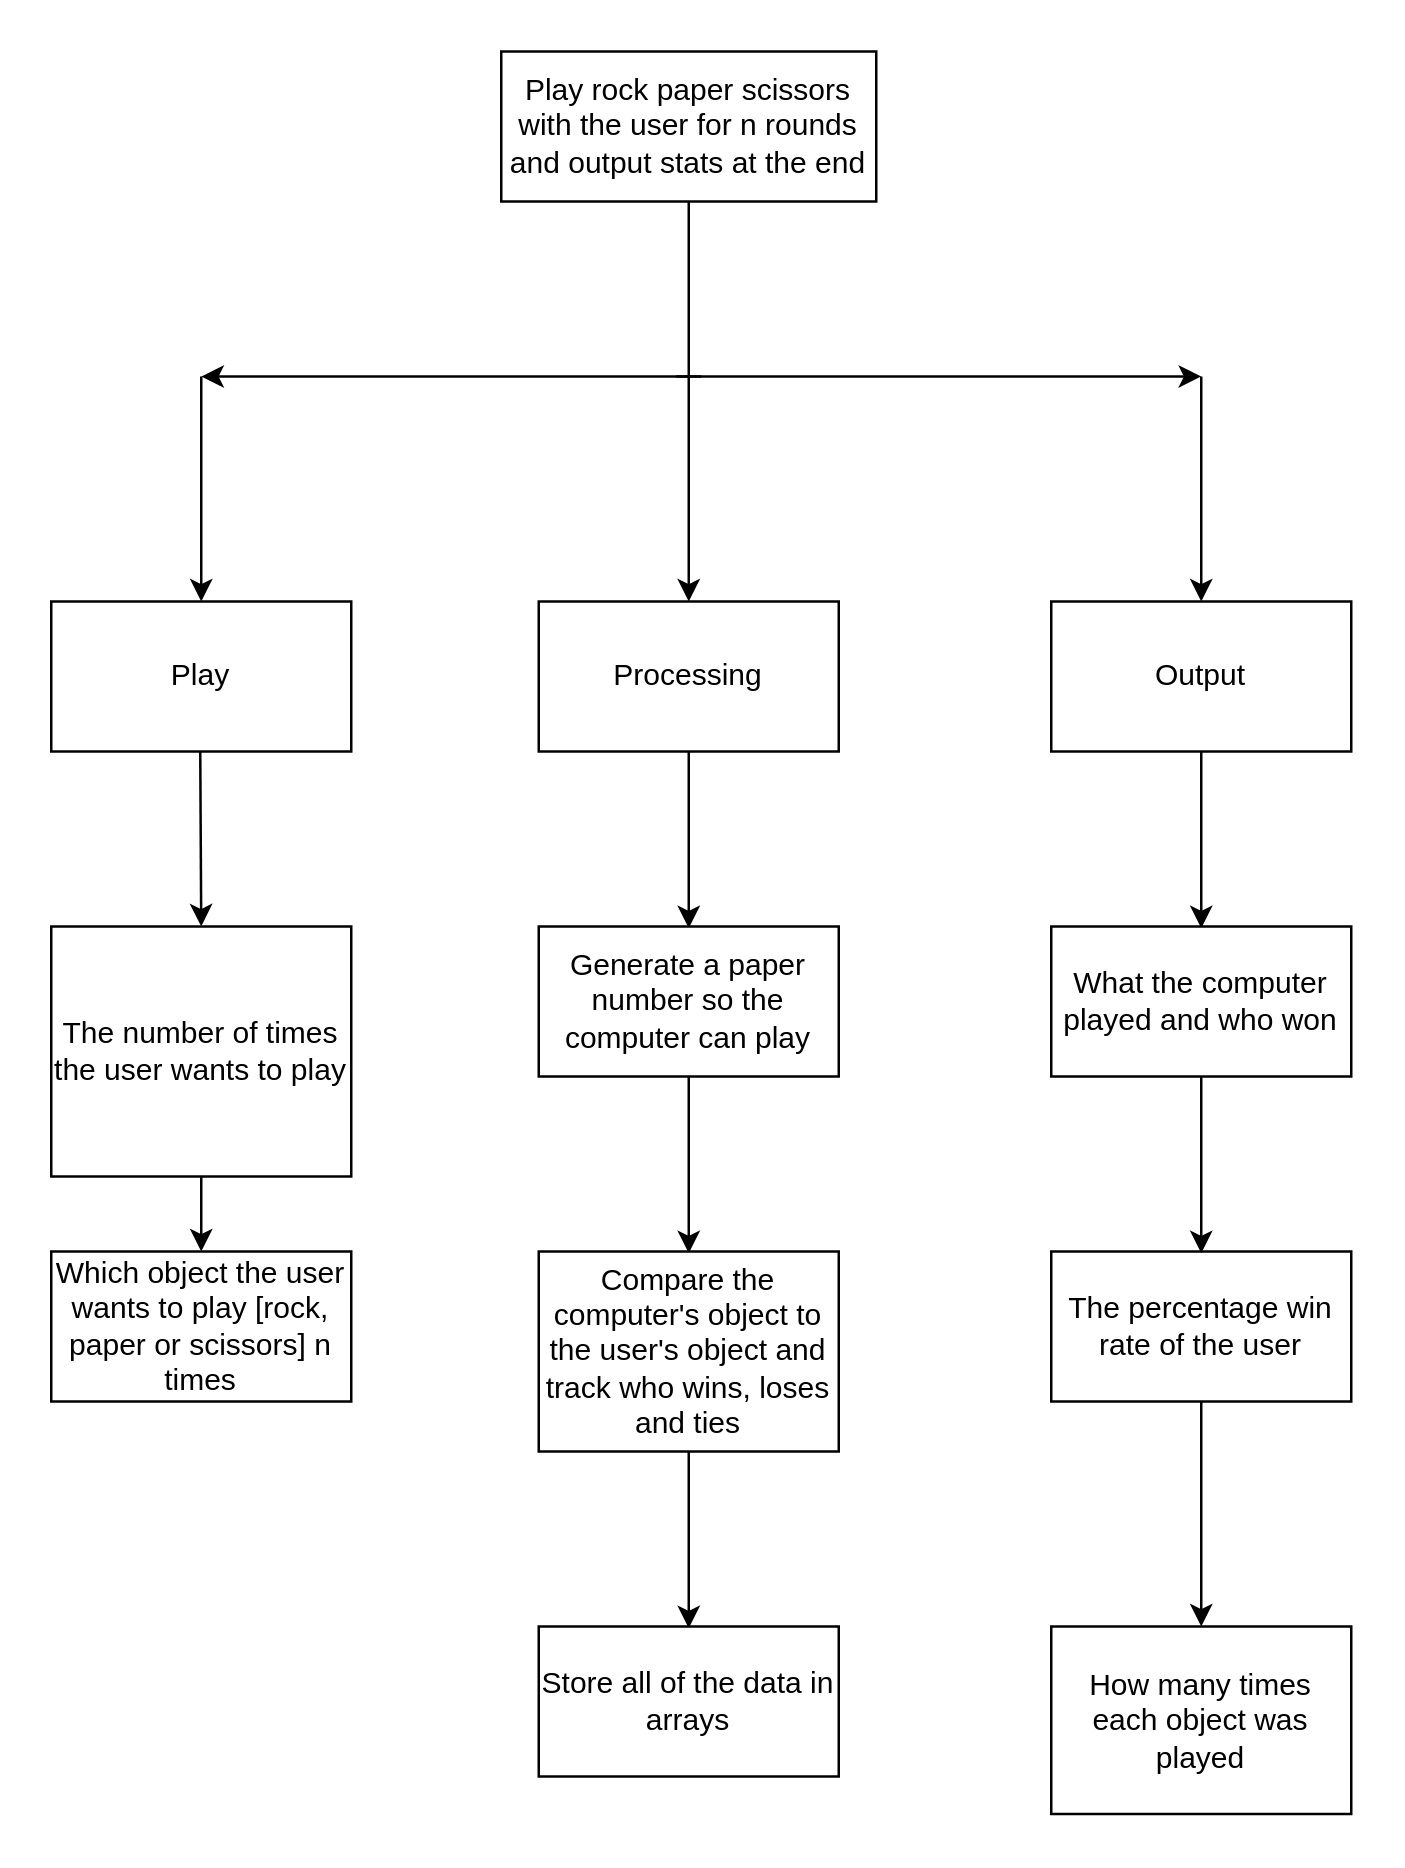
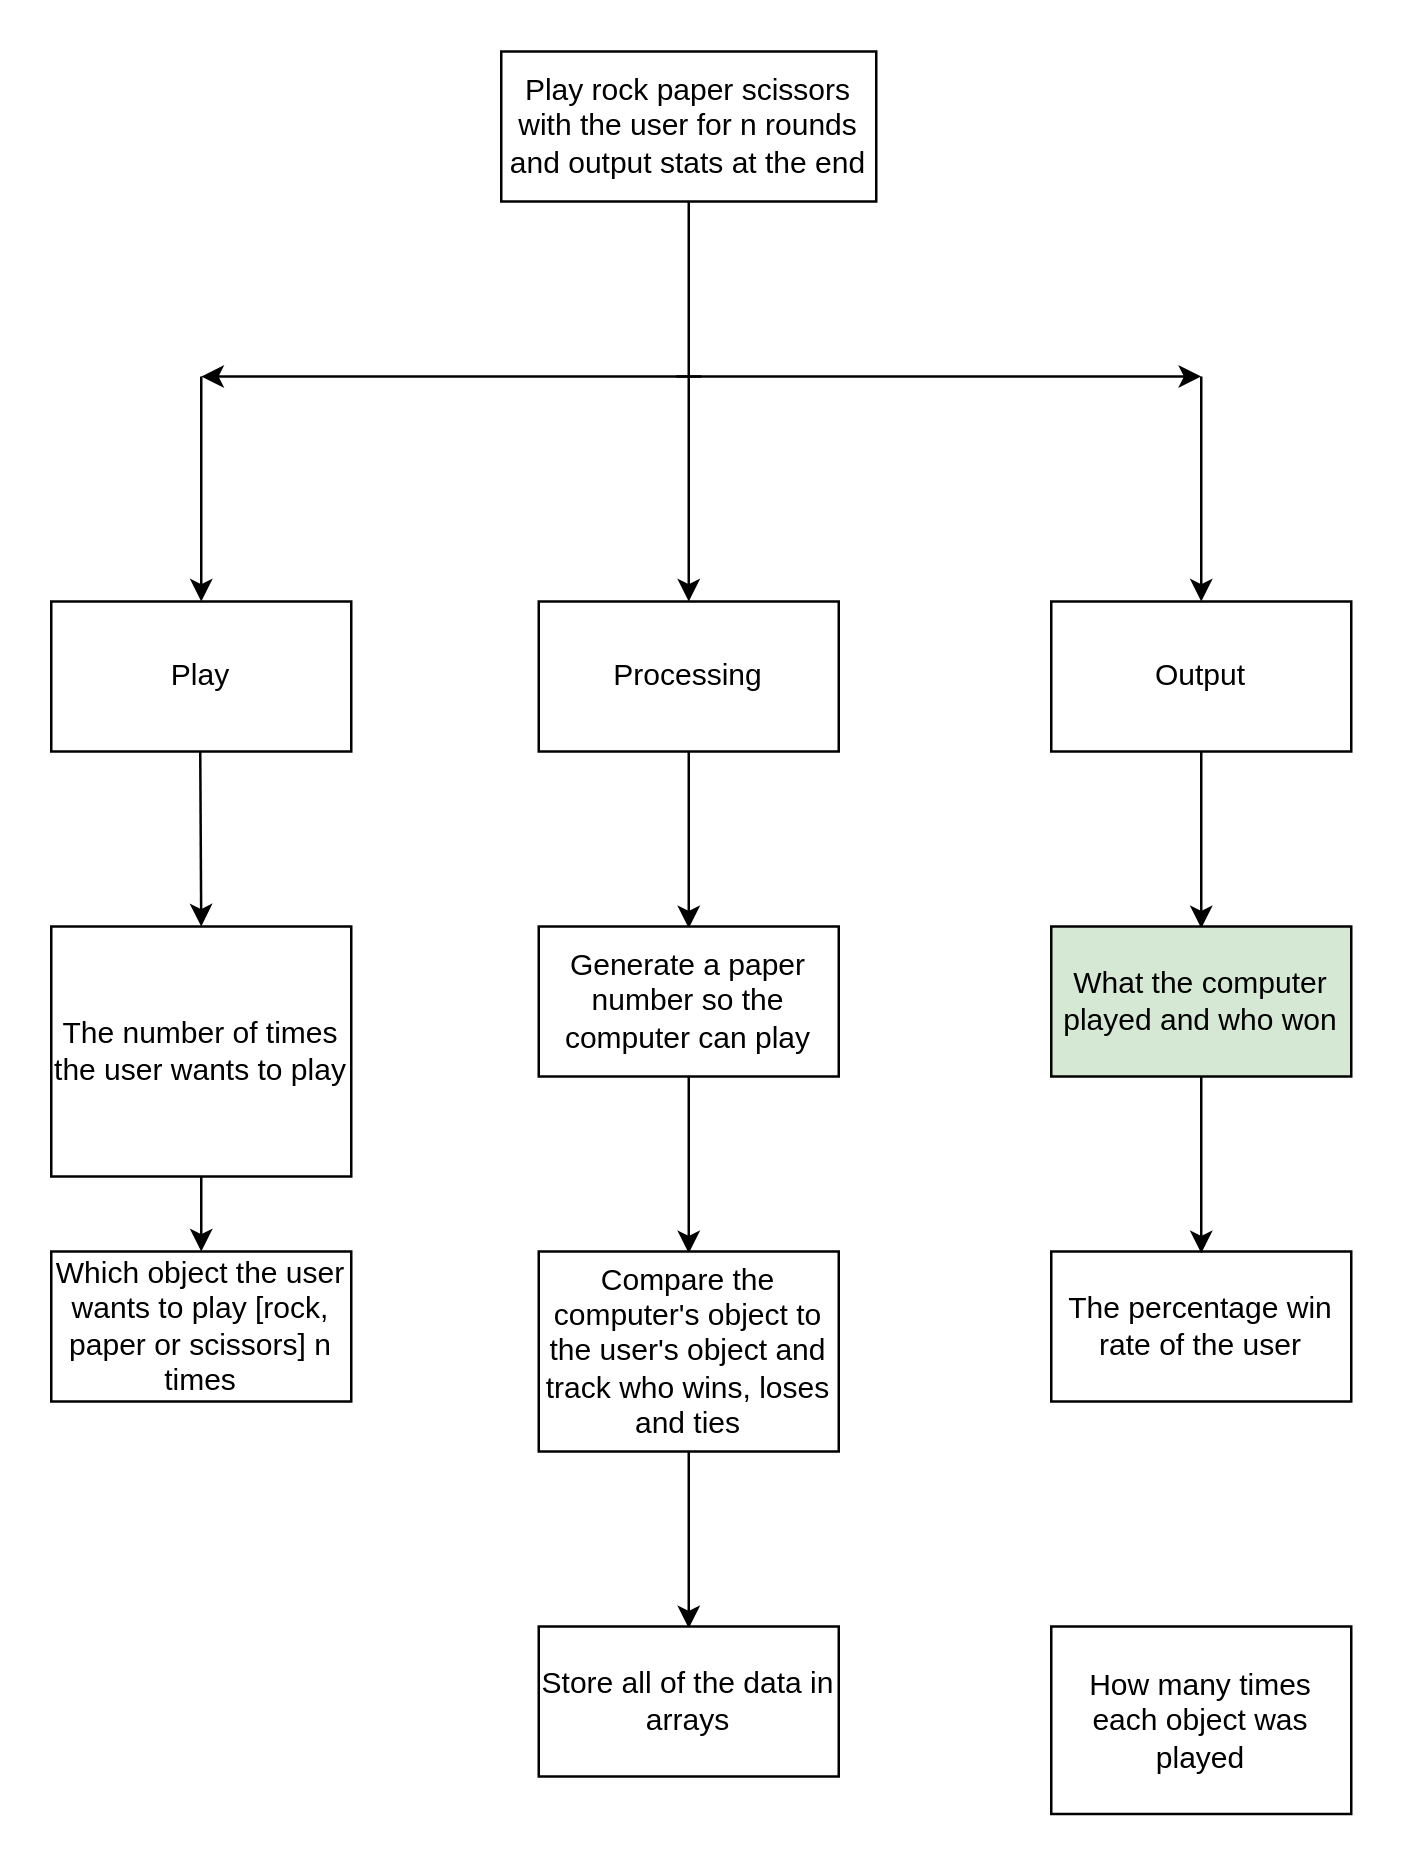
(1201, 1001) -> (1201, 1001)
(1201, 1505) -> none
